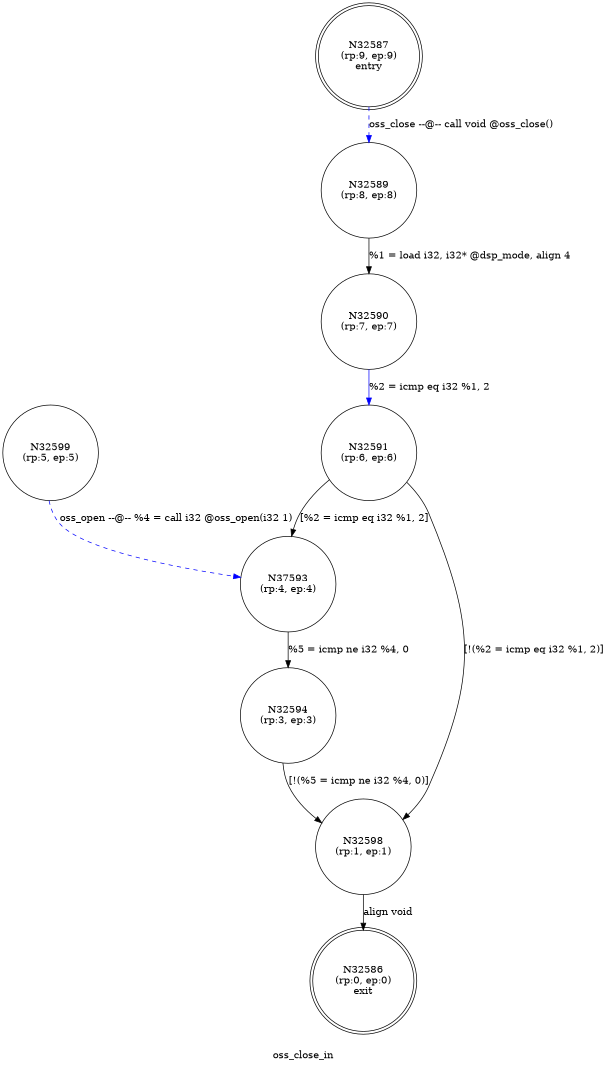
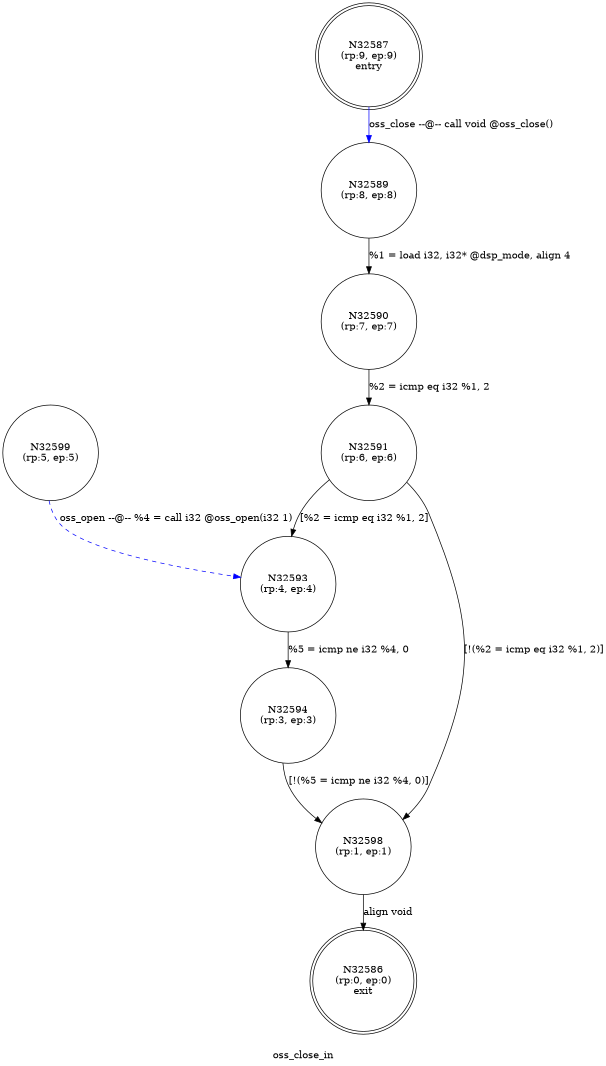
(369, 121) -> (369, 121)
(369, 384) -> (369, 384)
(288, 584) -> (288, 584)
